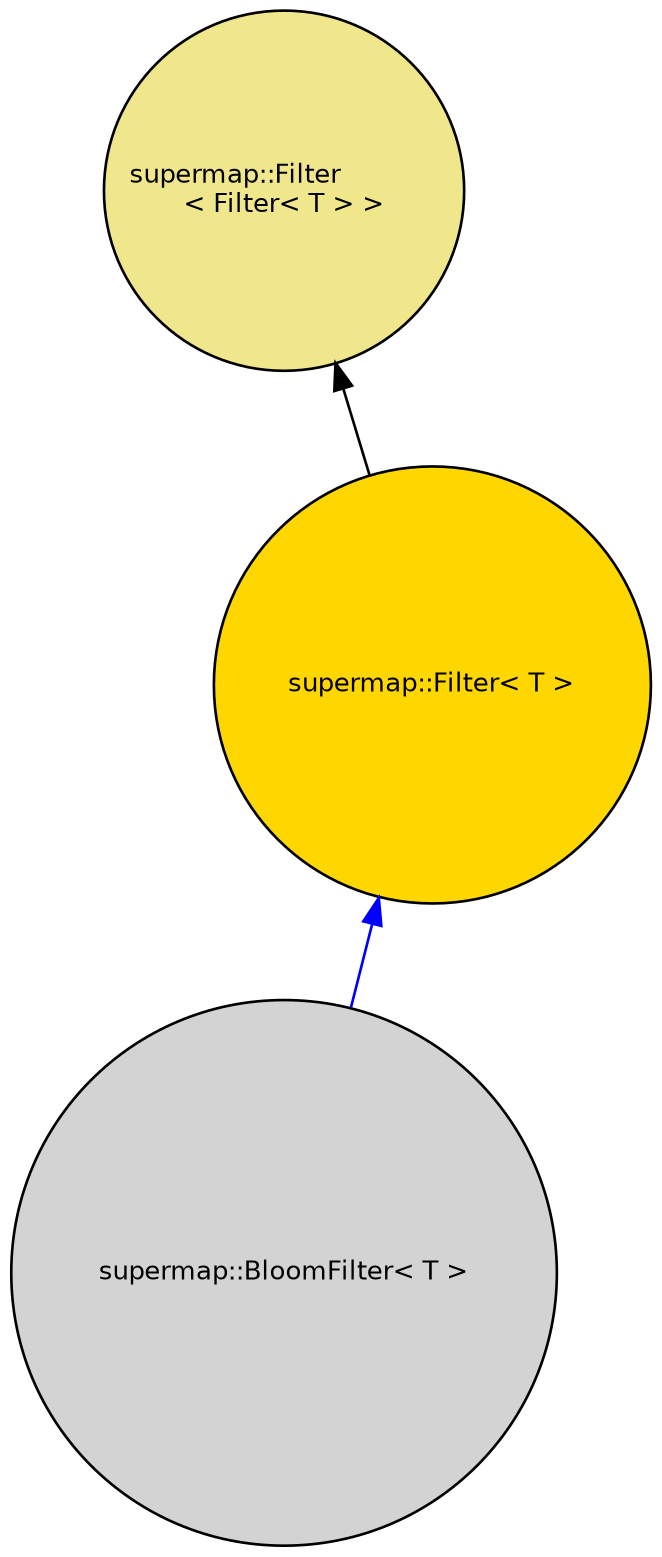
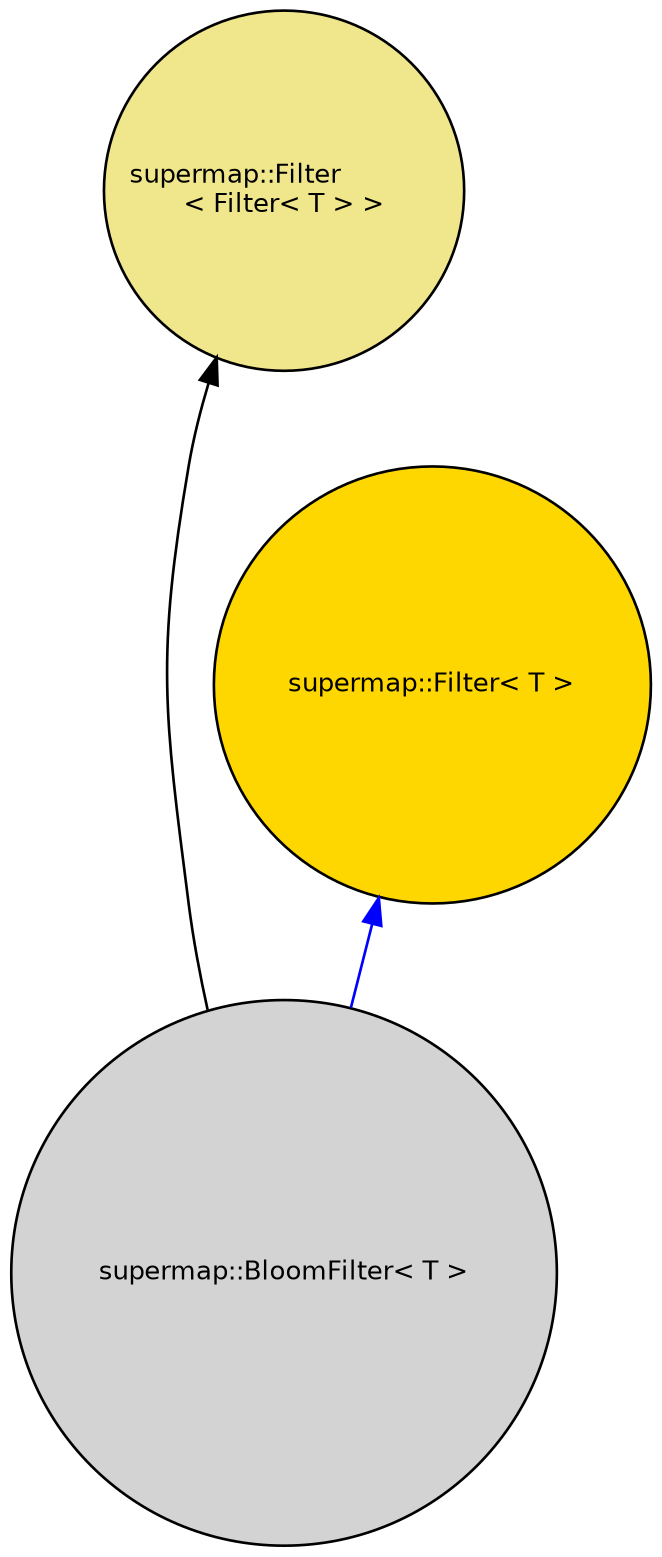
(356, 432) -> (168, 696)
